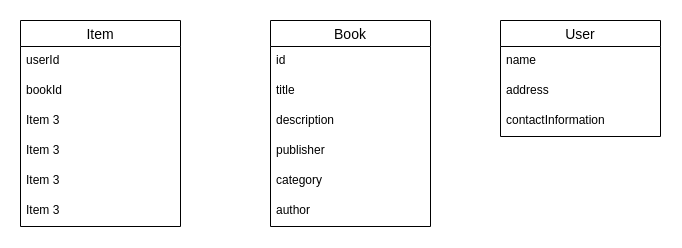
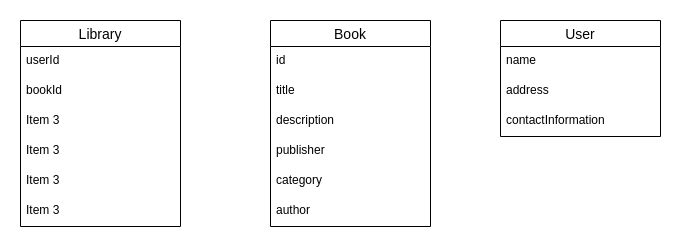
(100, 34) -> (100, 34)
